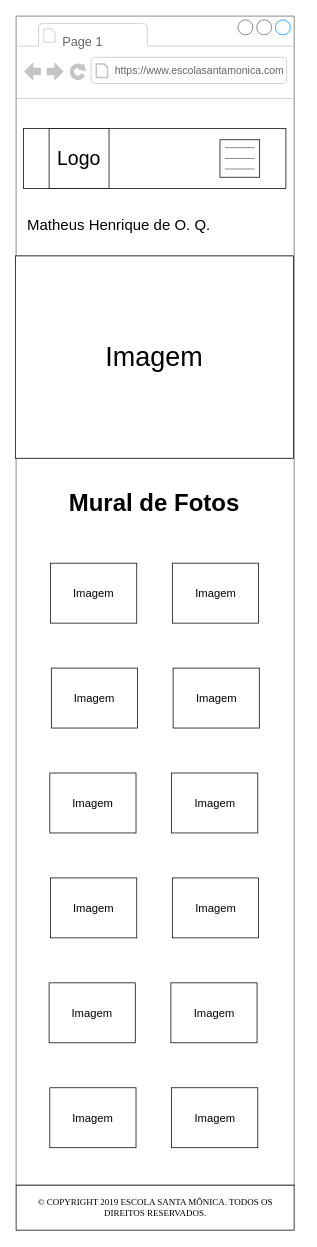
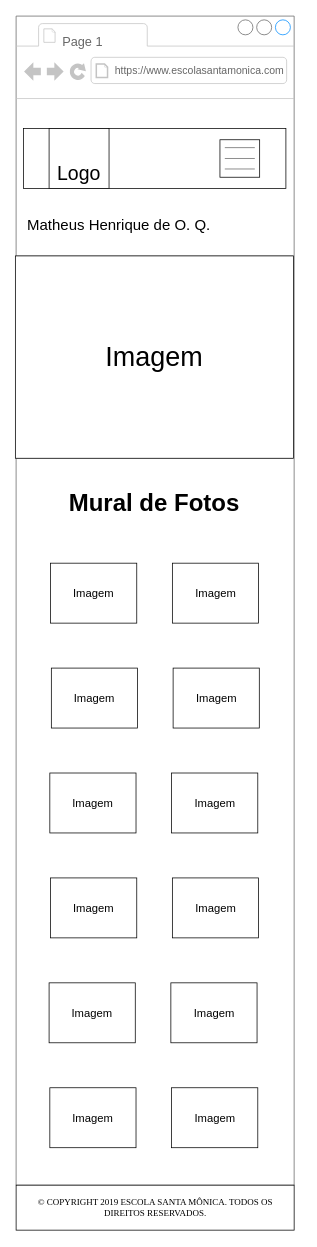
(79, 158) -> (79, 173)
